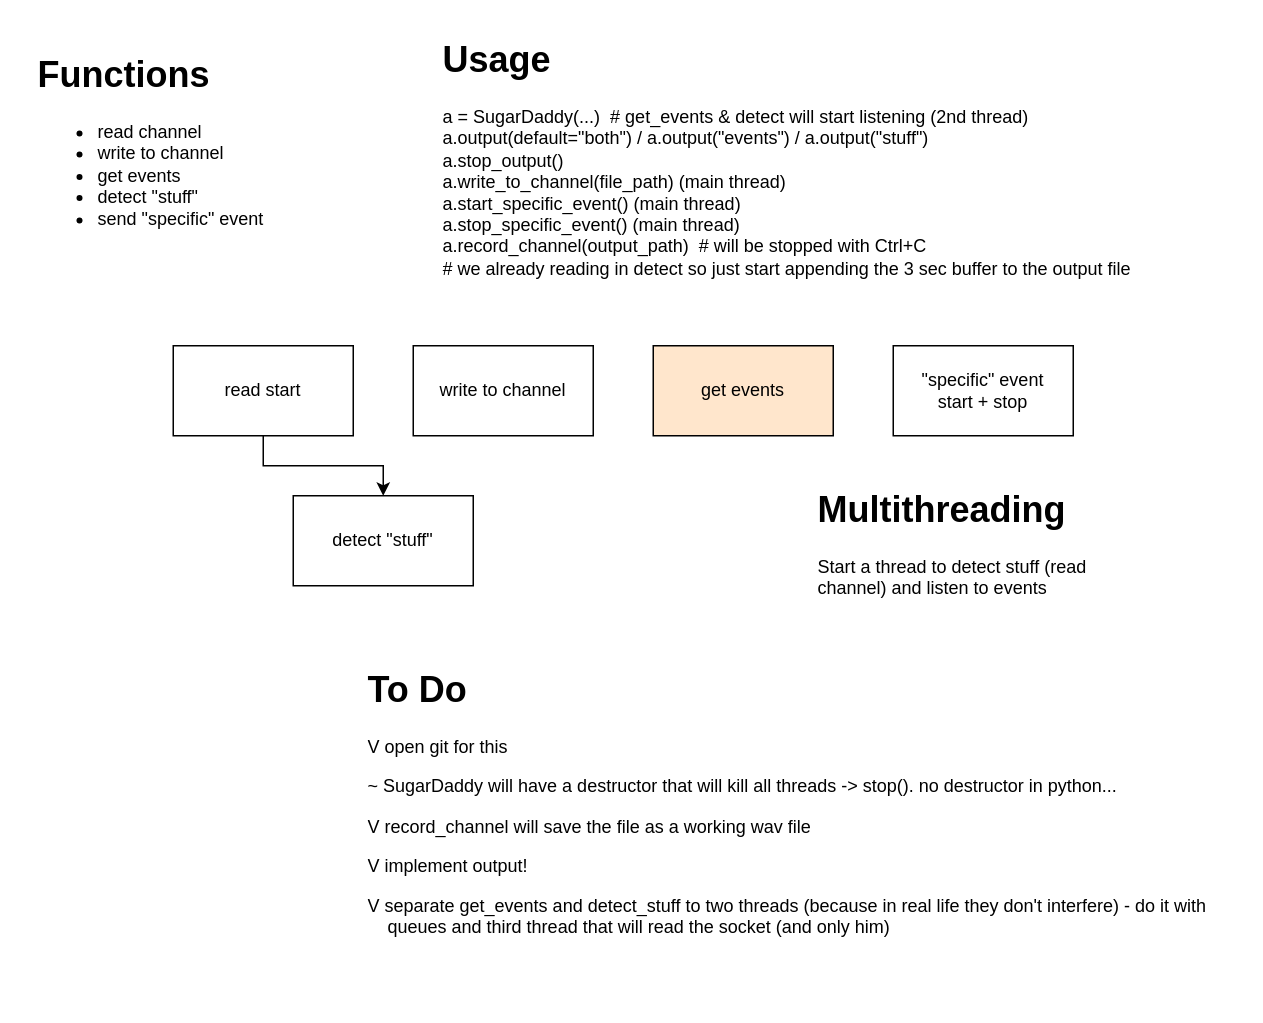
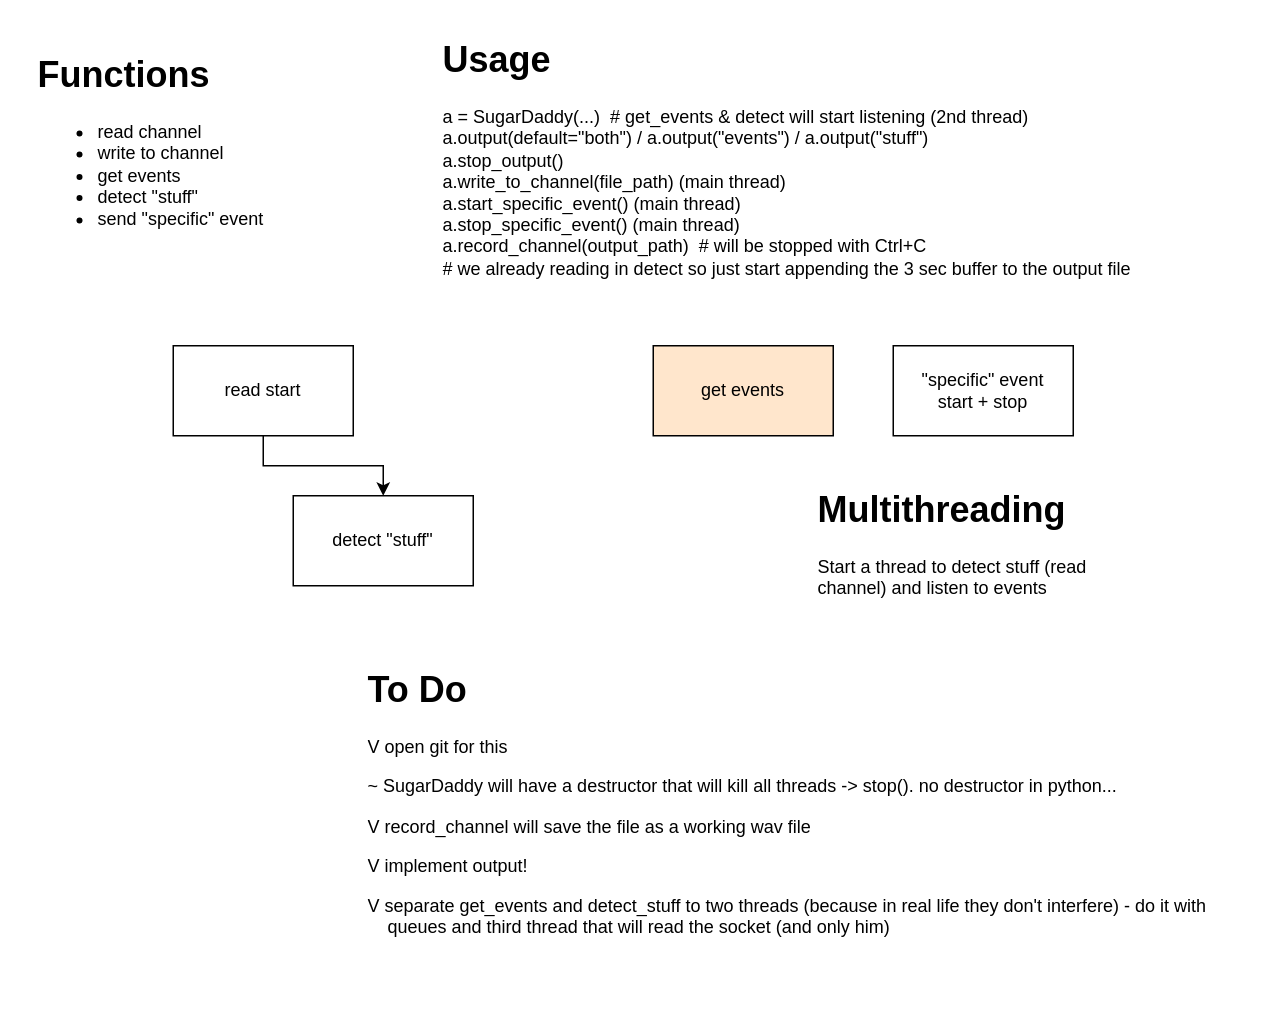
(503, 391) -> none
